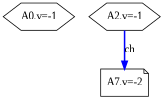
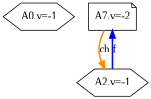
none -> (99, 46)
(130, 50) -> (114, 50)
